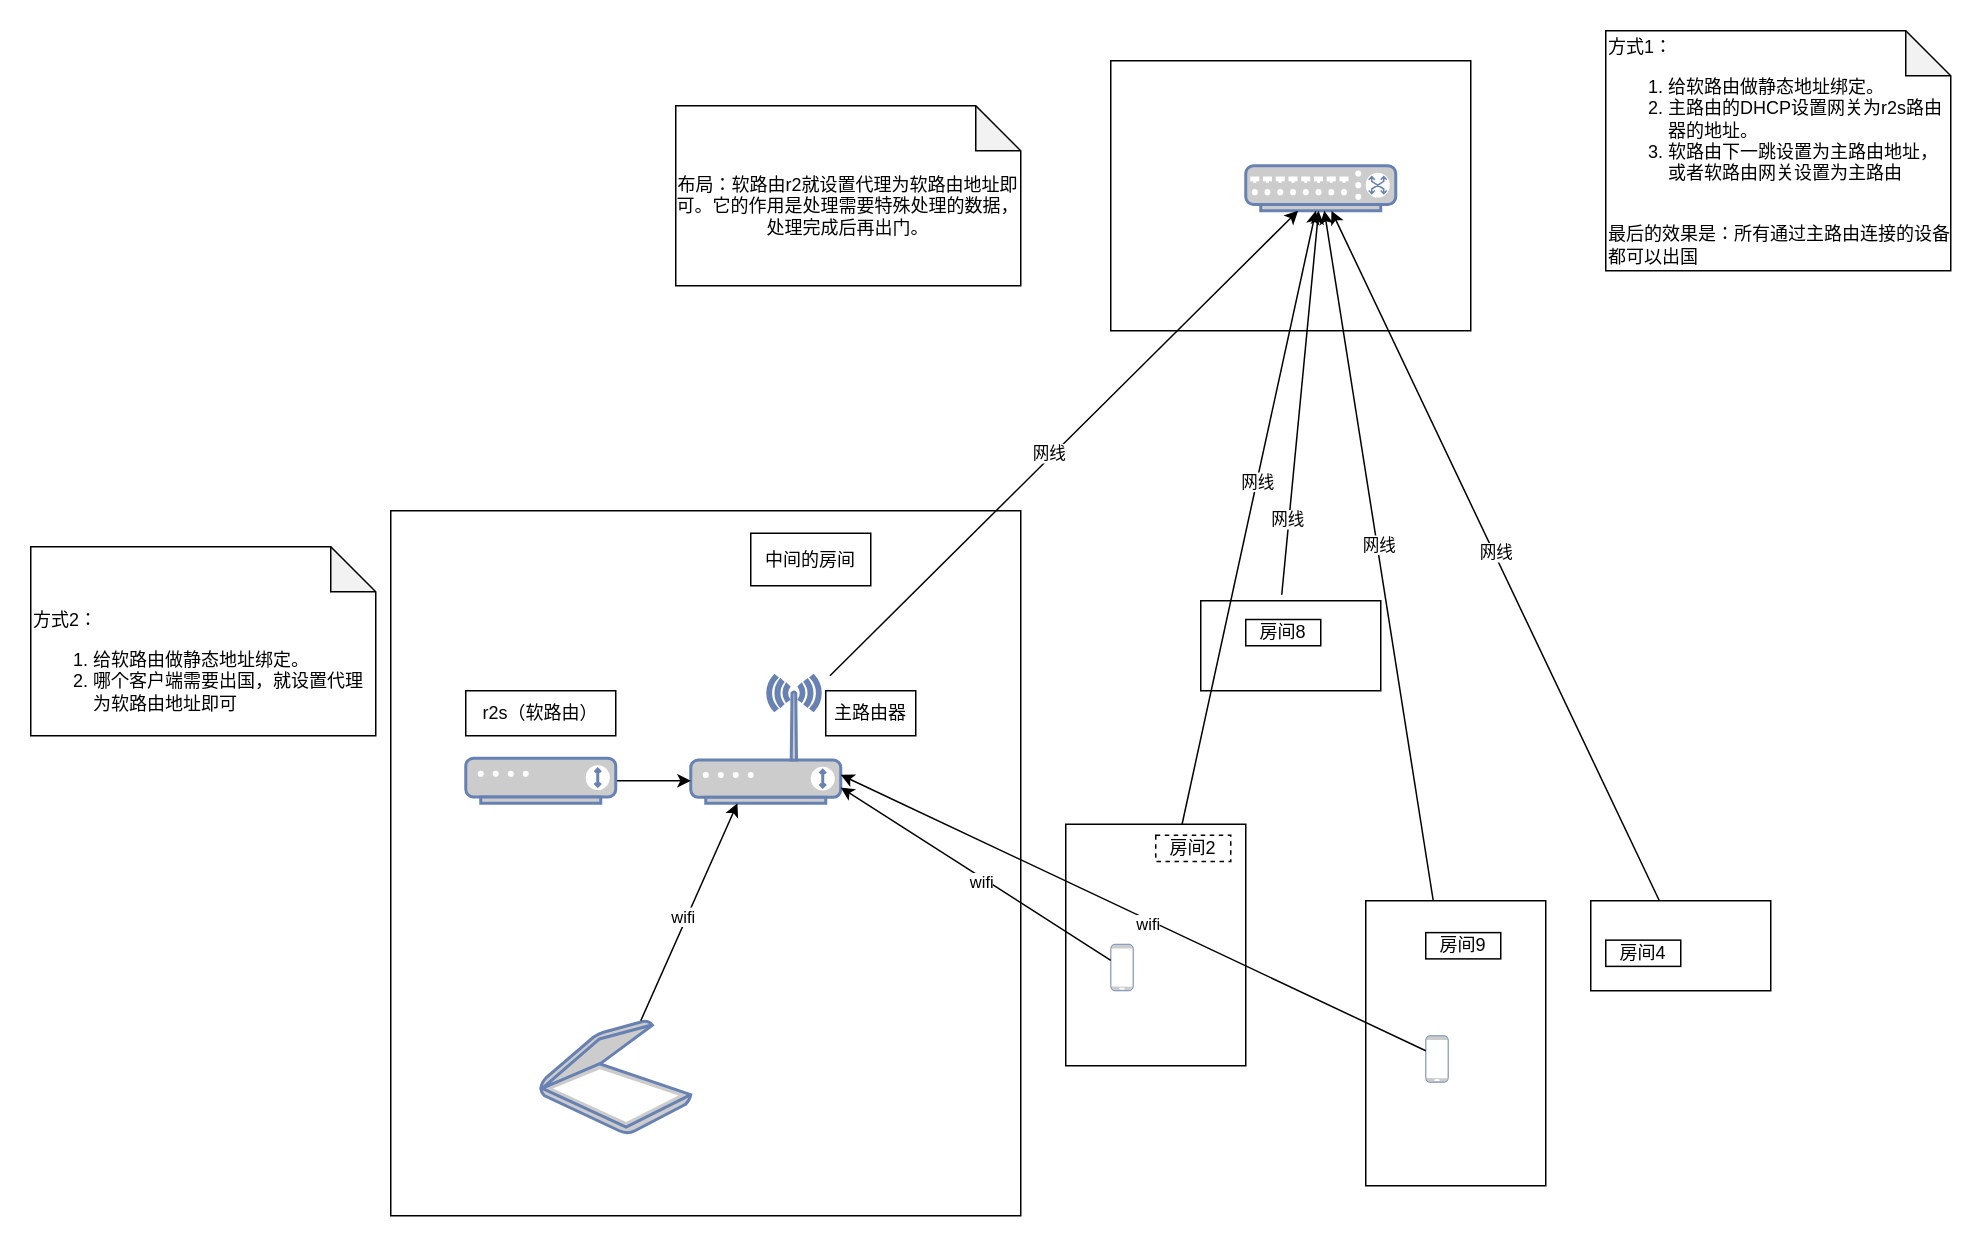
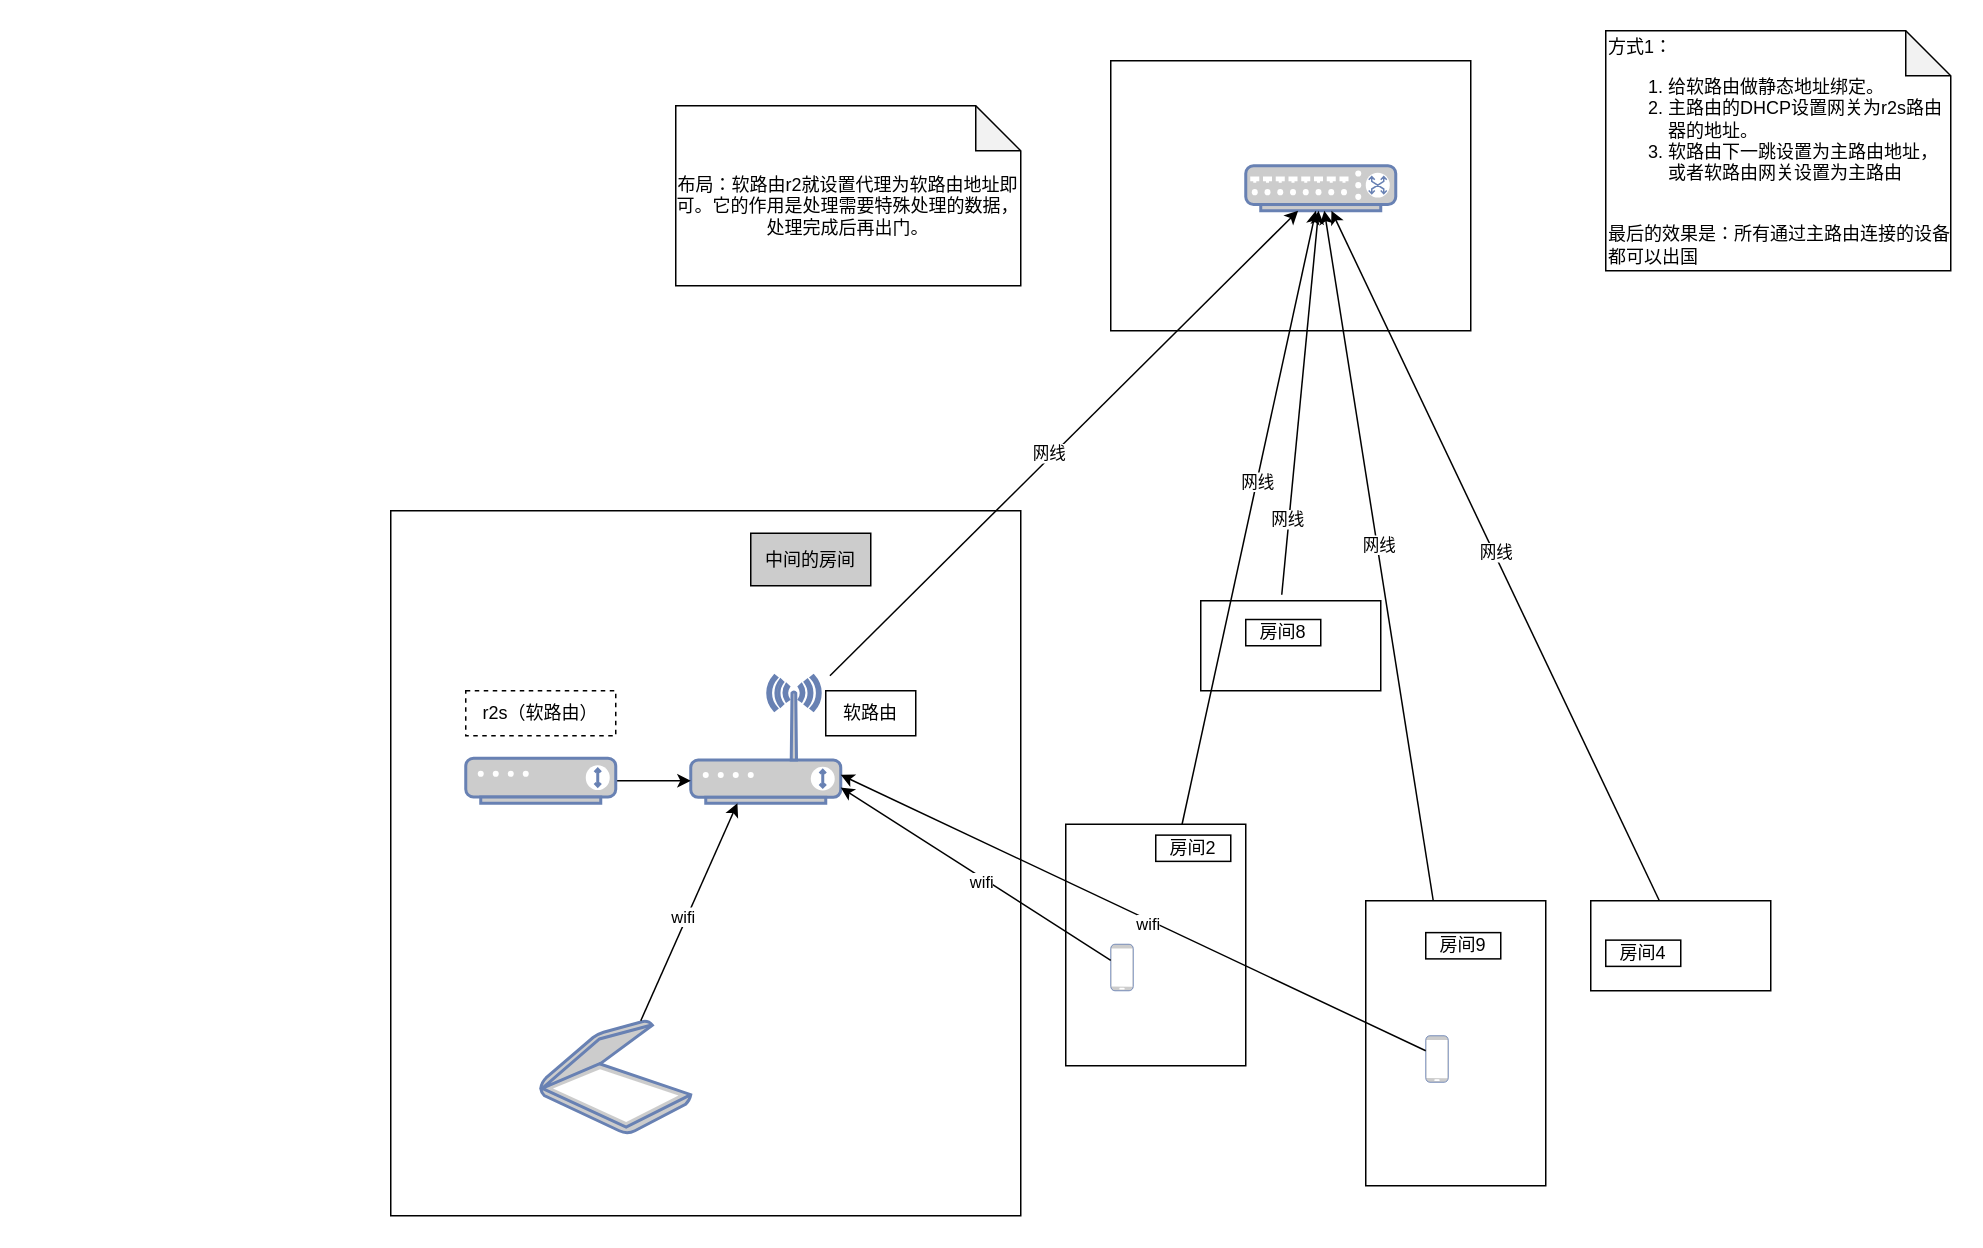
(811, 560) -> (811, 560)
(203, 641) -> none
(541, 713) -> (541, 713)
(871, 713) -> (871, 713)
(1193, 848) -> (1193, 848)
